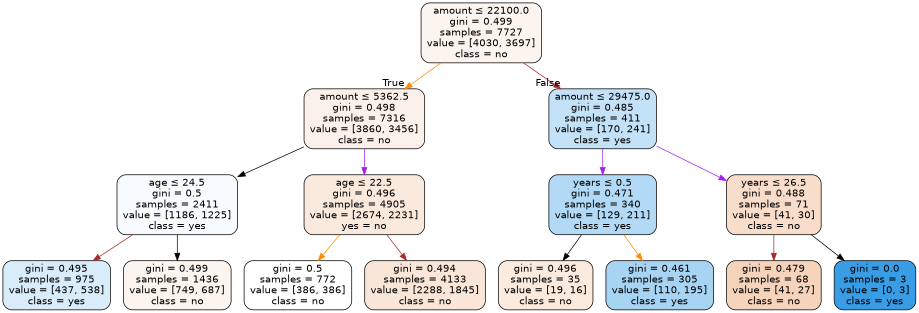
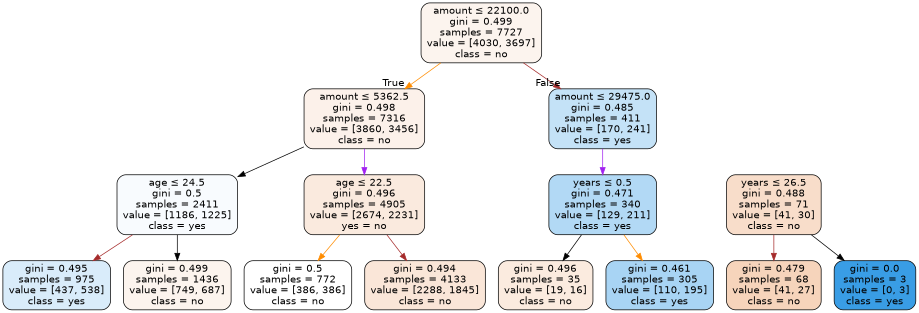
(688, 162) -> none
